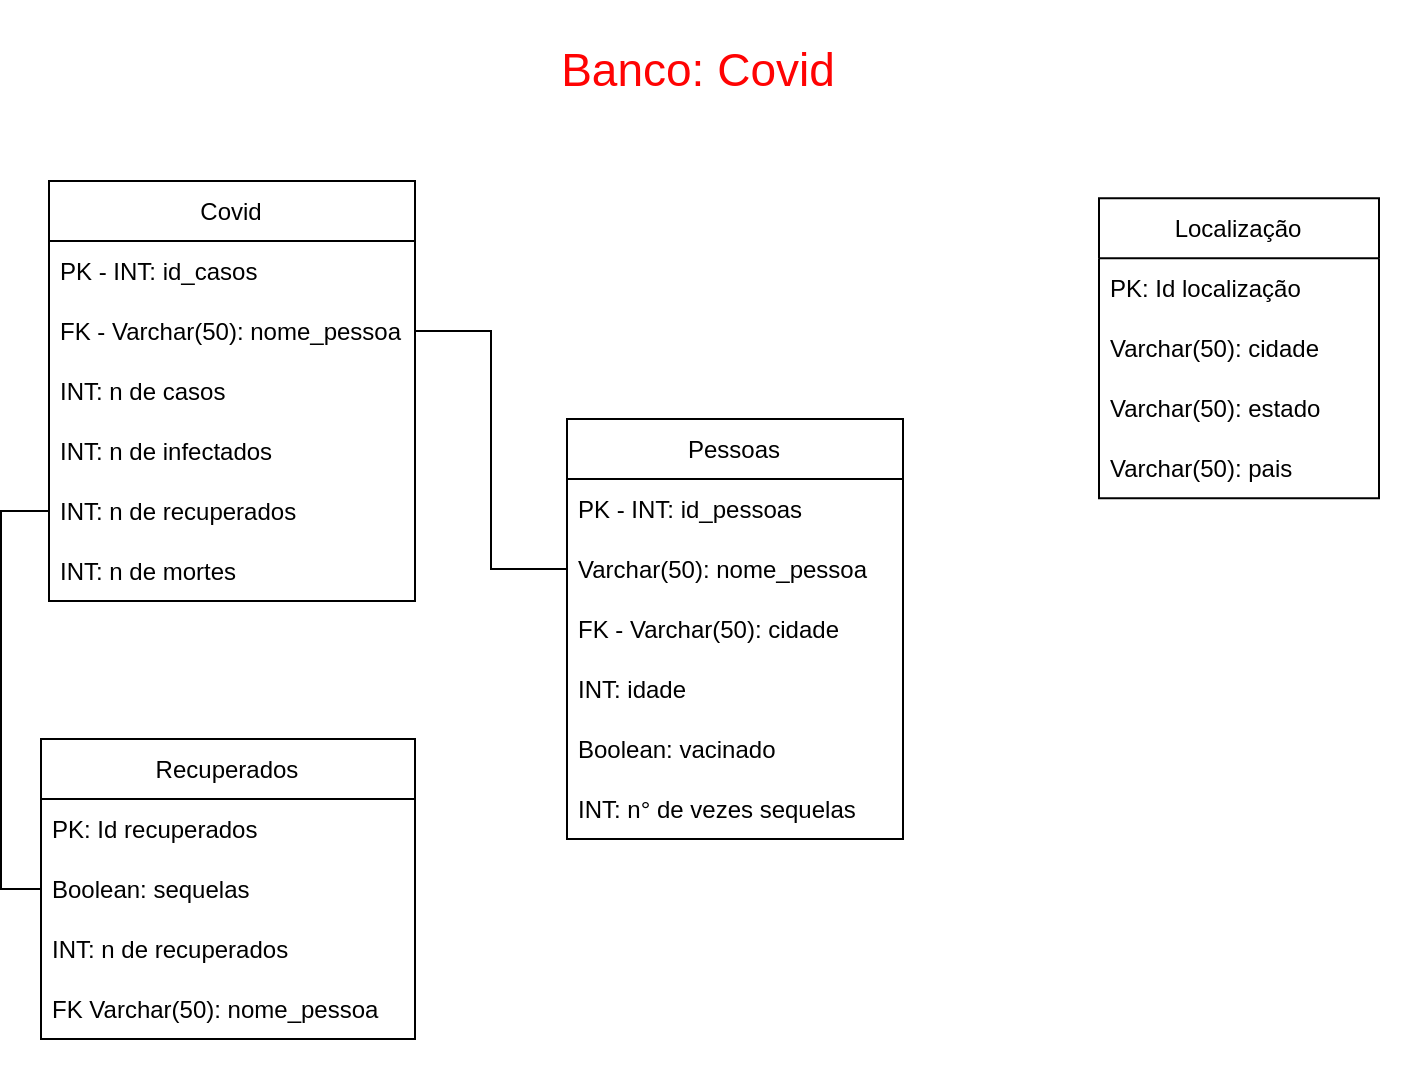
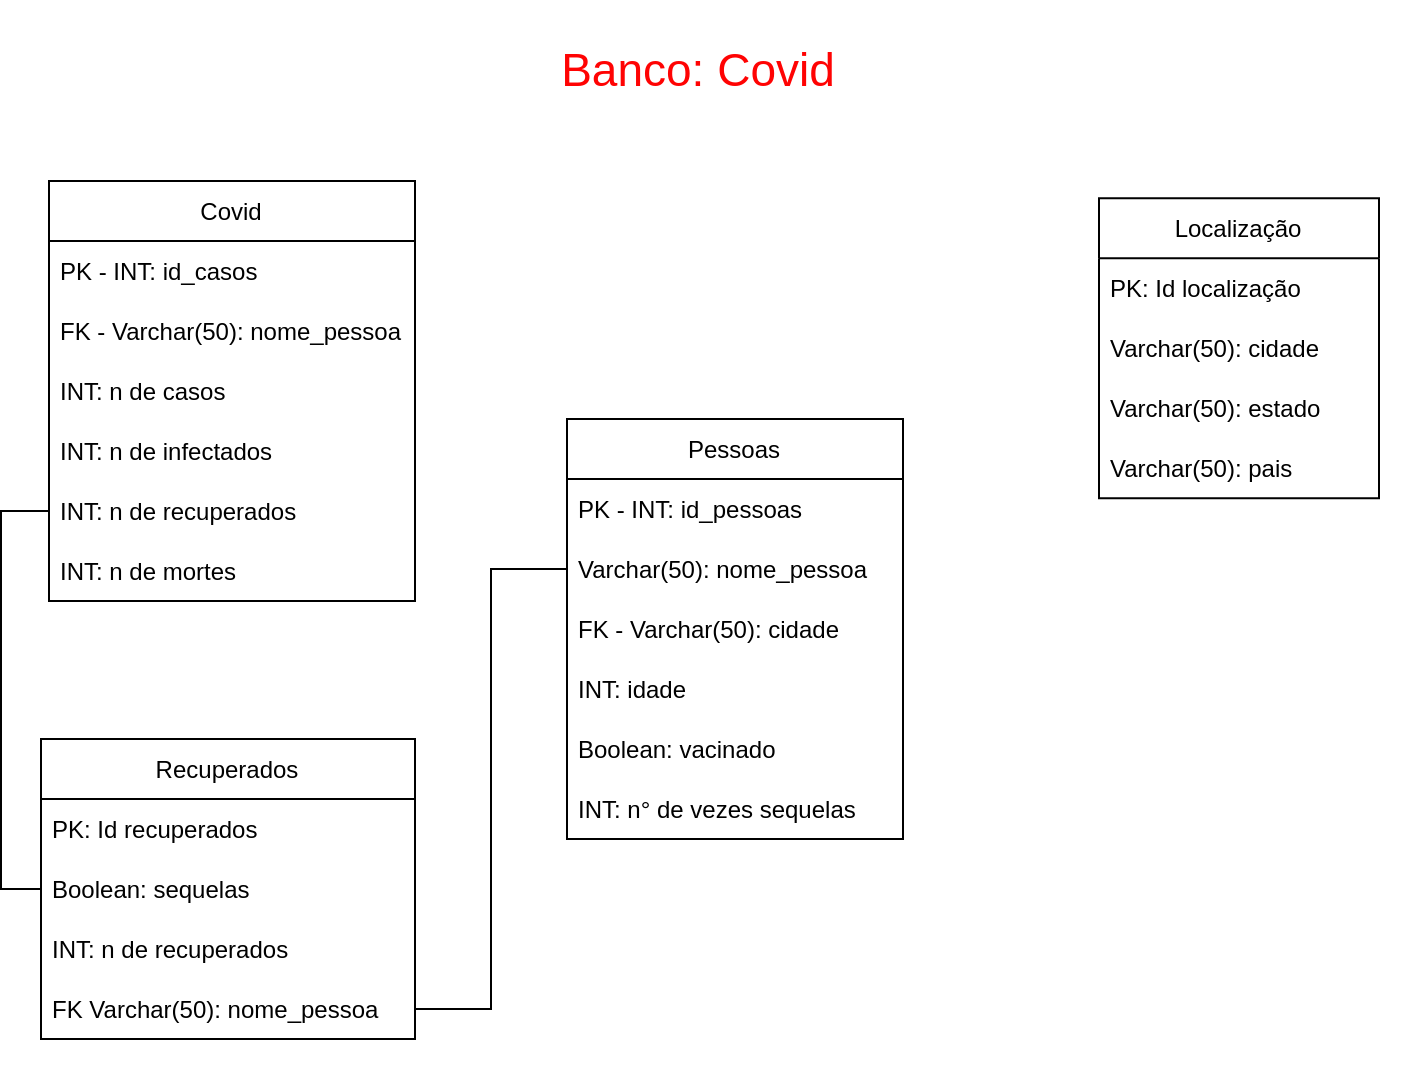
(491, 412) -> none
none -> (491, 828)
